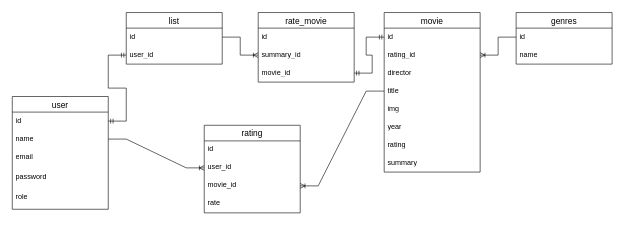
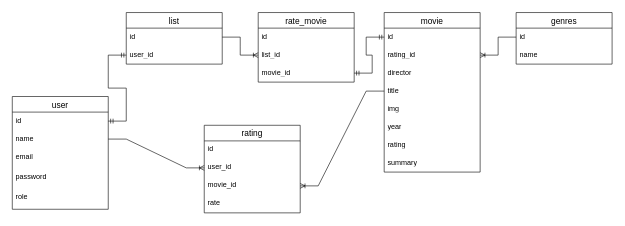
(281, 54) -> (273, 54)
